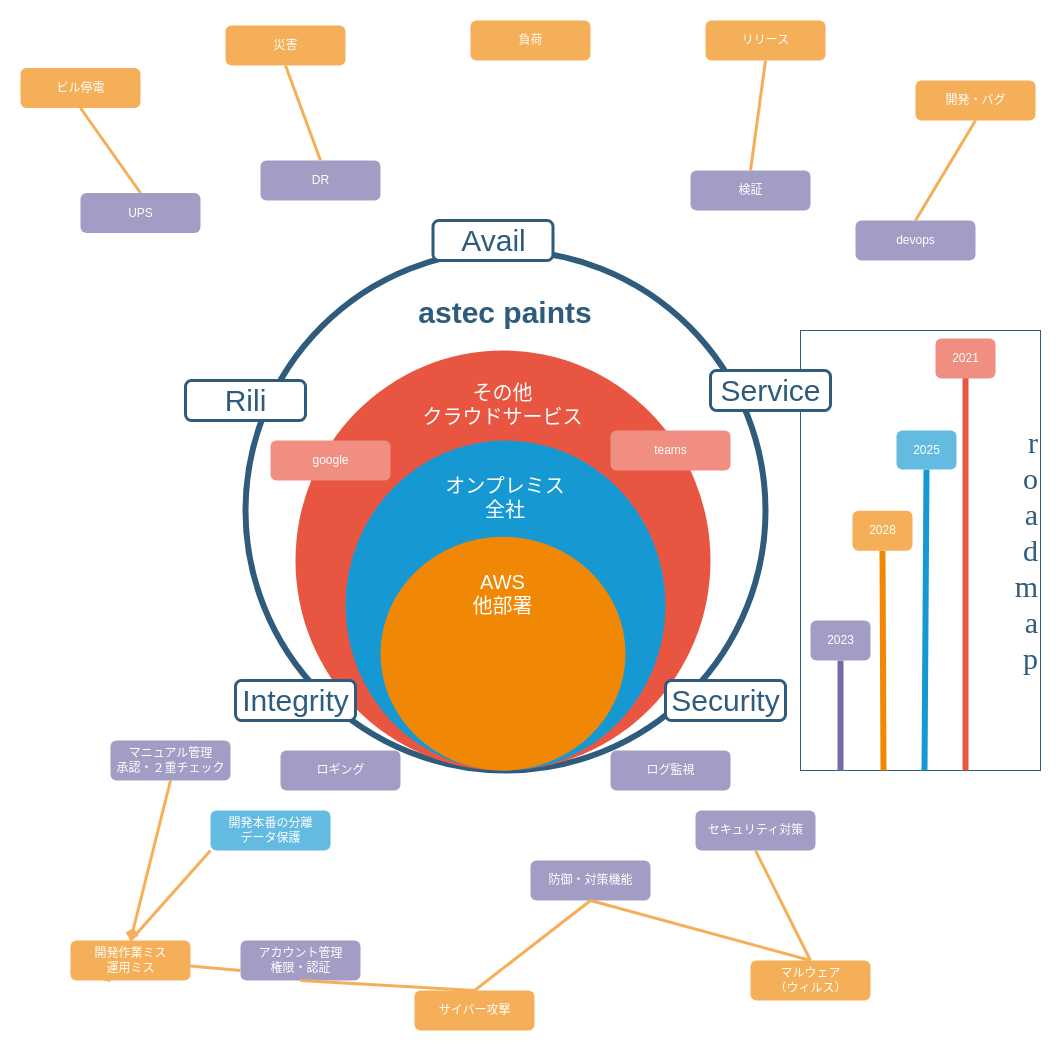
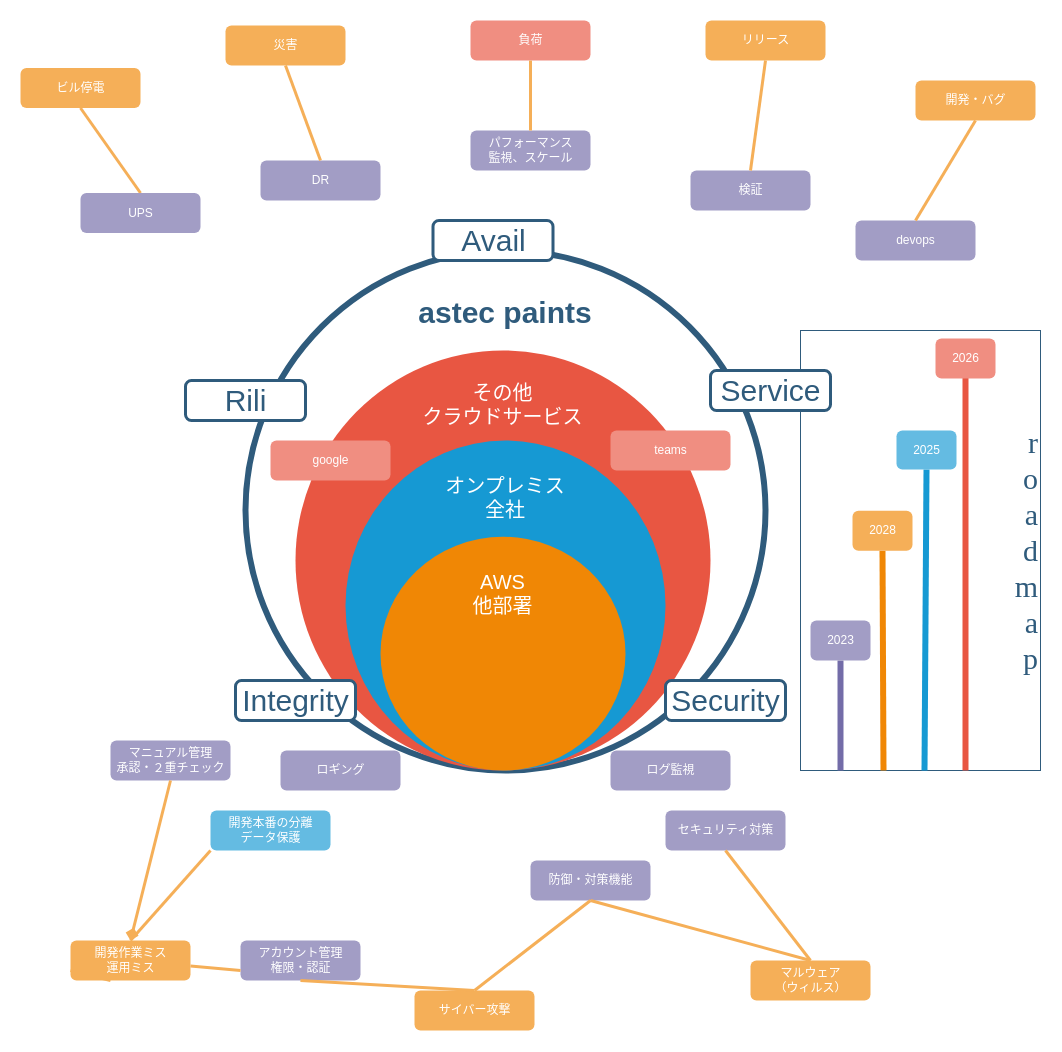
(531, 41) -> (531, 41)
none -> (531, 96)
none -> (531, 151)
(966, 359) -> (966, 359)
(756, 831) -> (726, 831)
